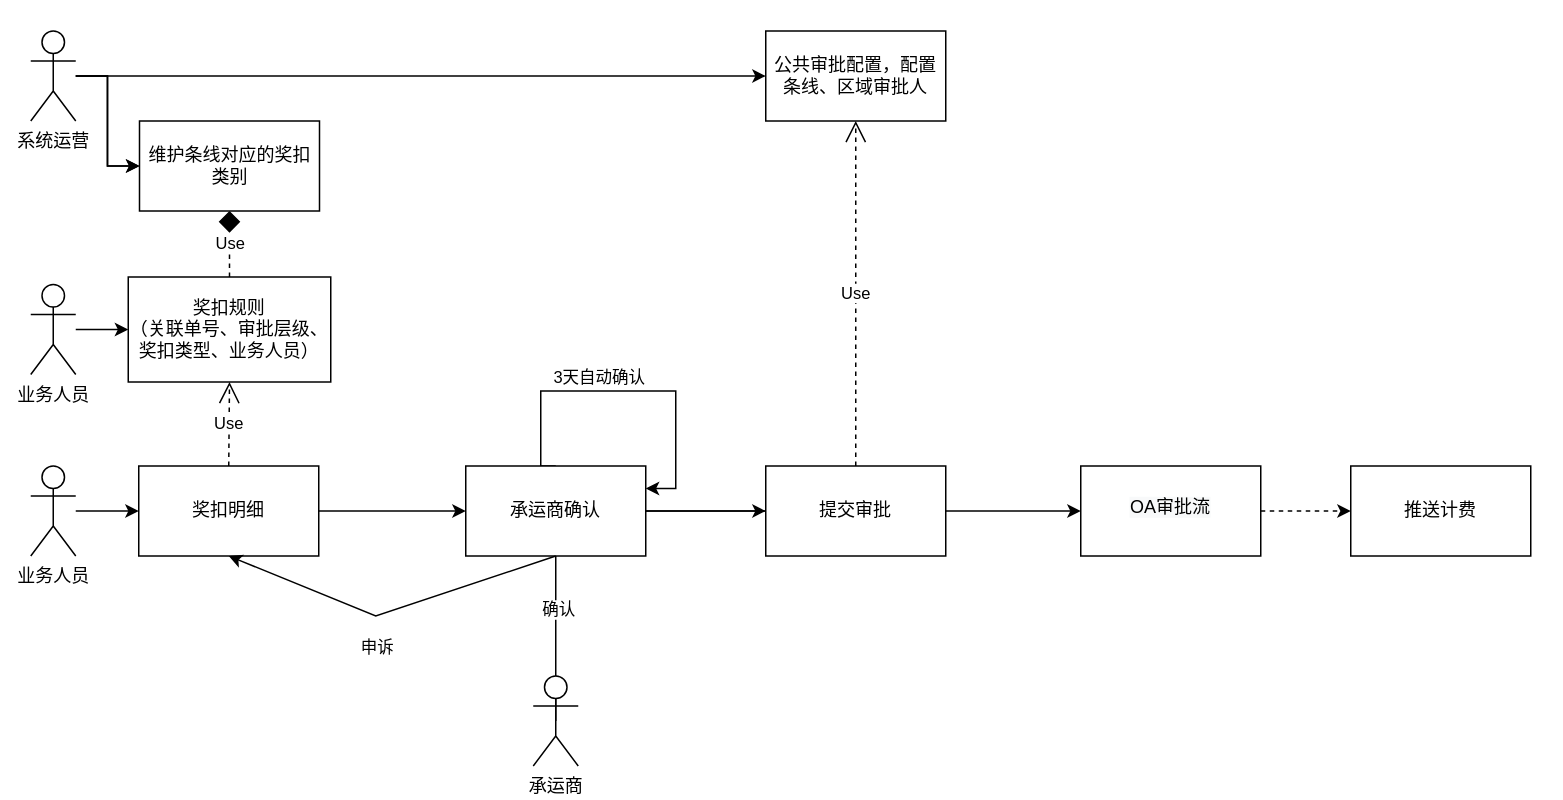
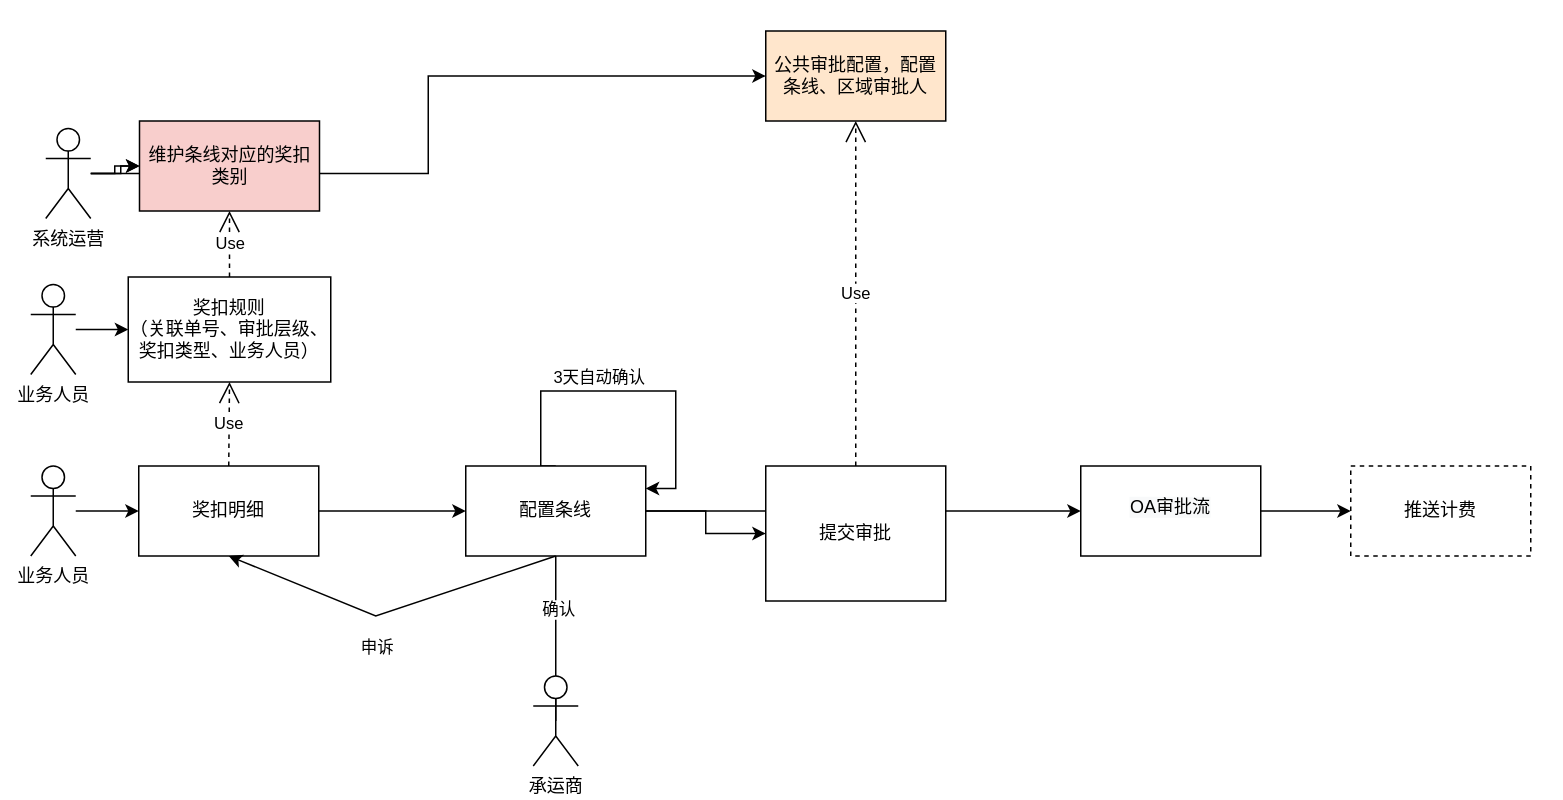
(53, 76) -> (68, 173)
(856, 76) -> (856, 76)
(230, 166) -> (230, 166)
(230, 232) -> (230, 223)
(556, 511) -> (556, 511)
(856, 511) -> (856, 533)
(1302, 511) -> (1302, 511)
(1441, 511) -> (1441, 511)
